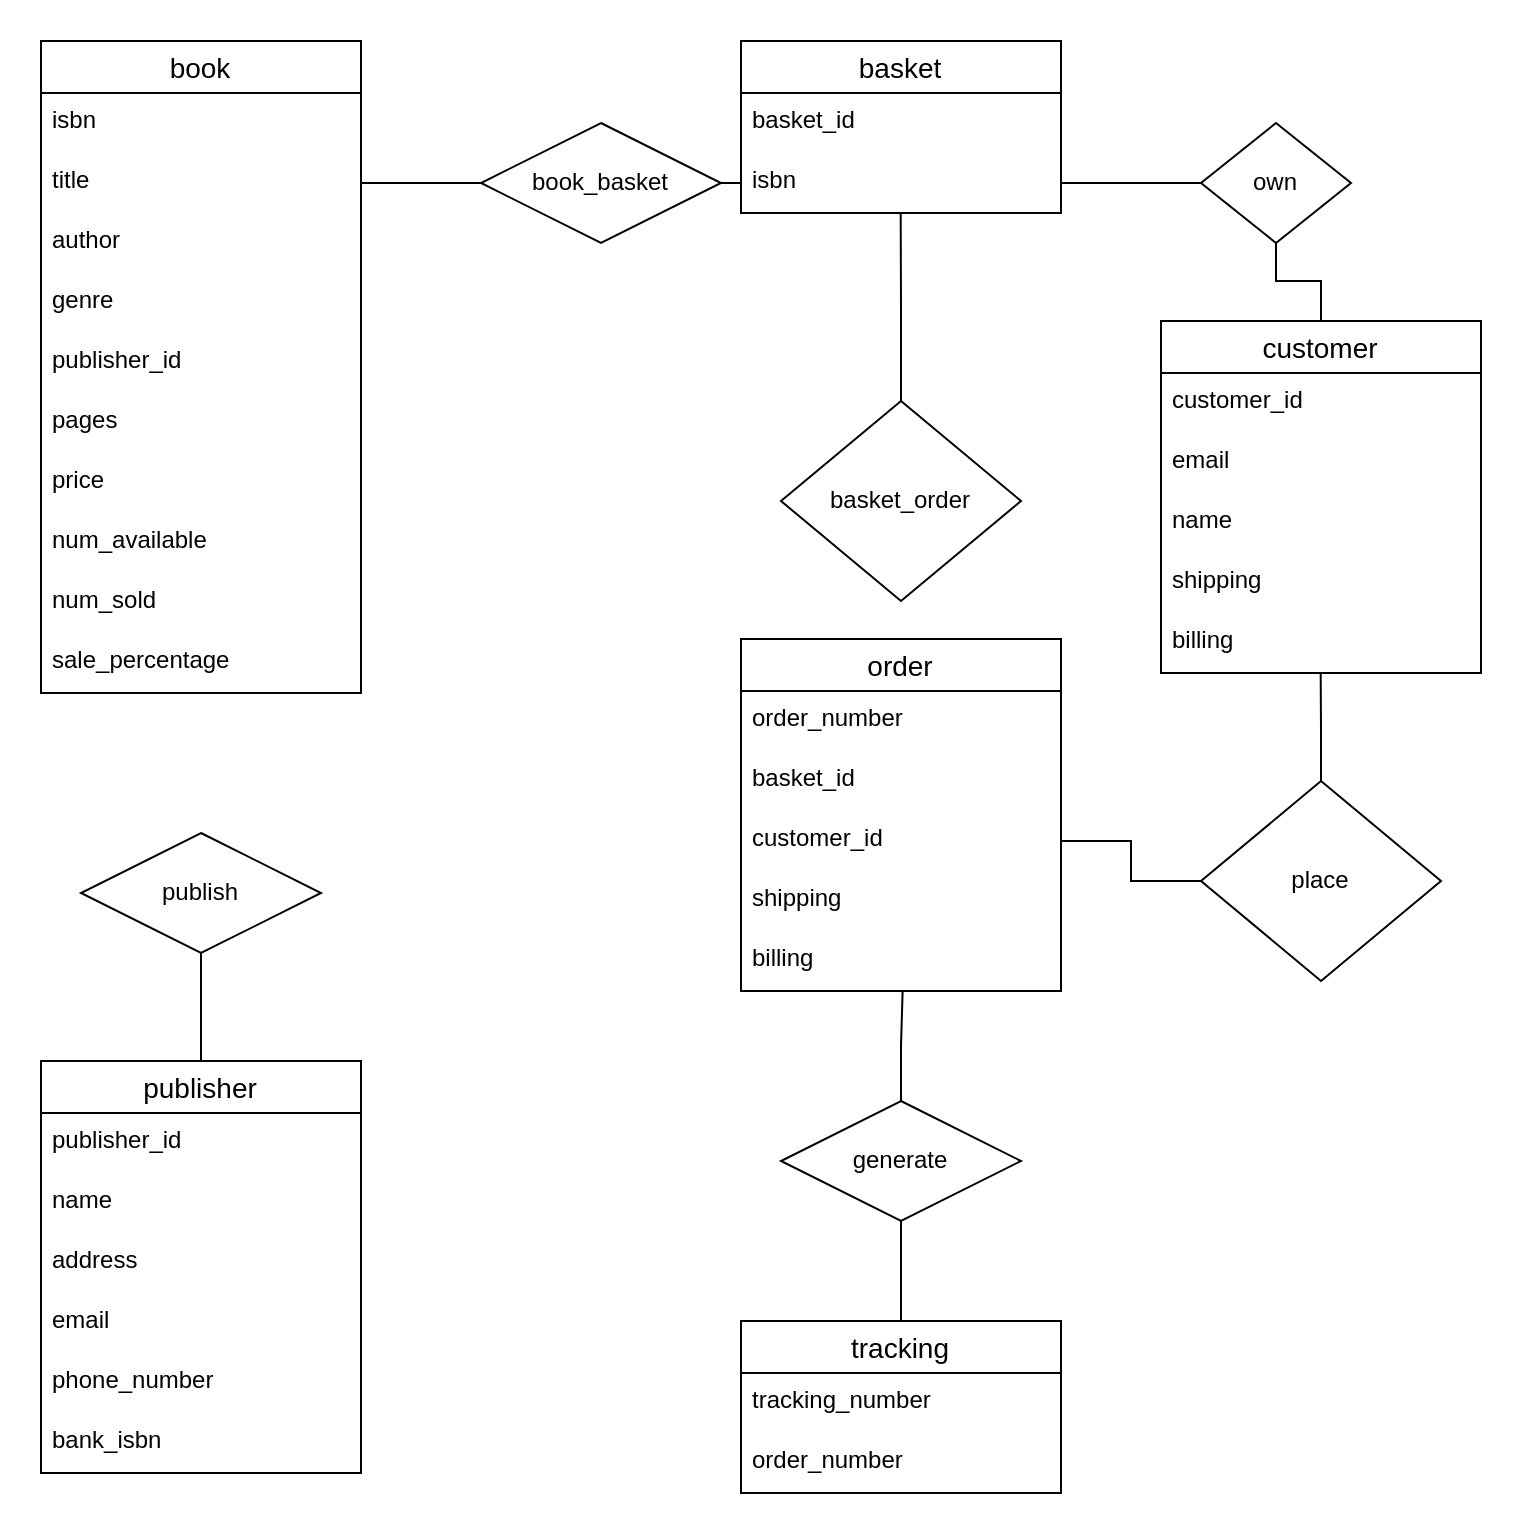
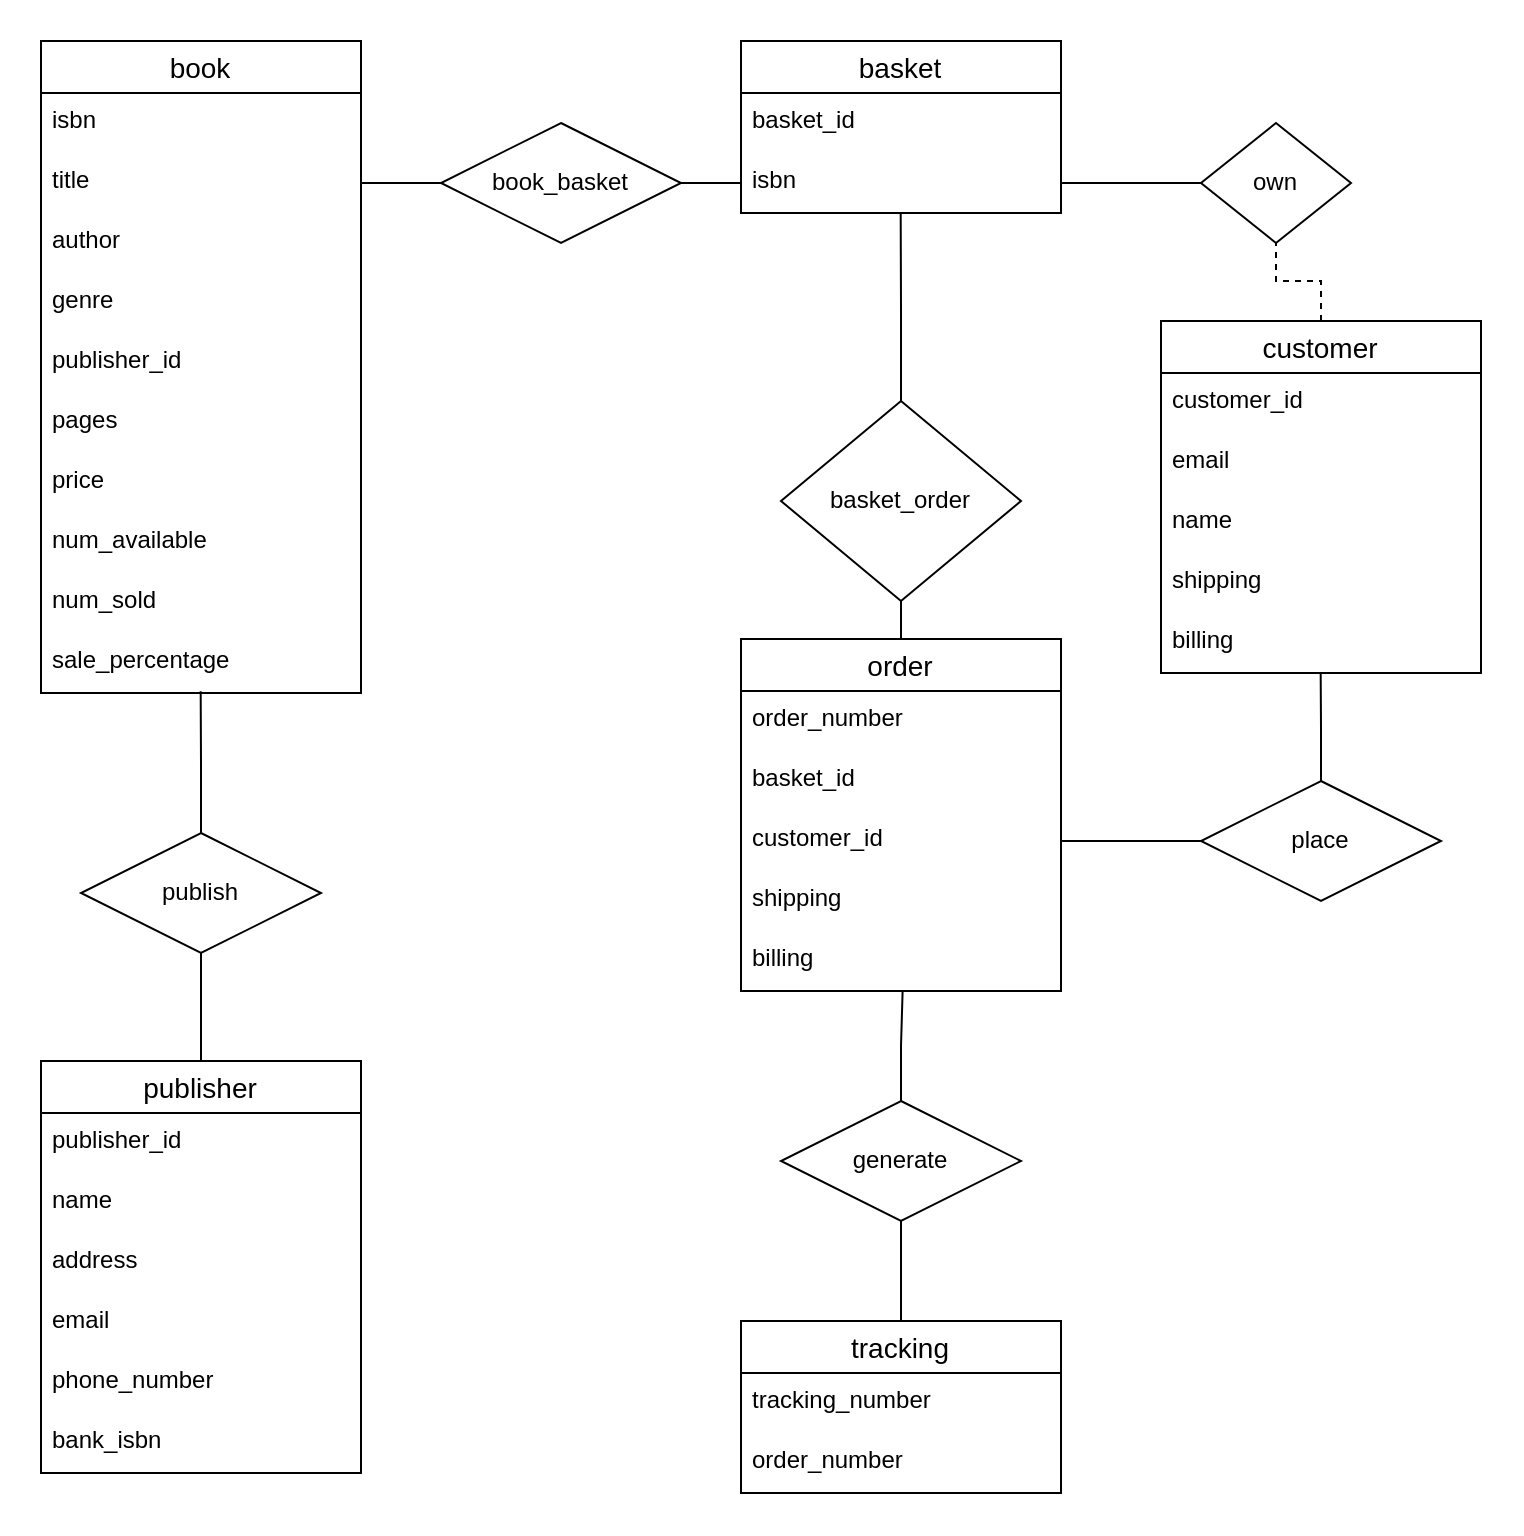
(601, 183) -> (561, 183)
(1299, 281) -> (1299, 281)
none -> (901, 620)
none -> (201, 766)
(1321, 881) -> (1321, 841)
